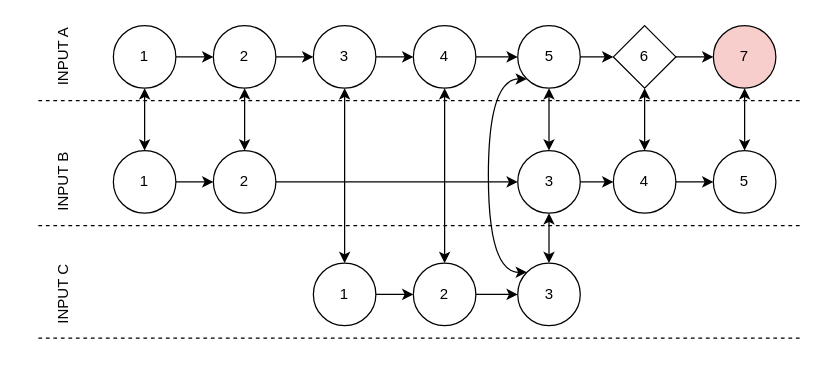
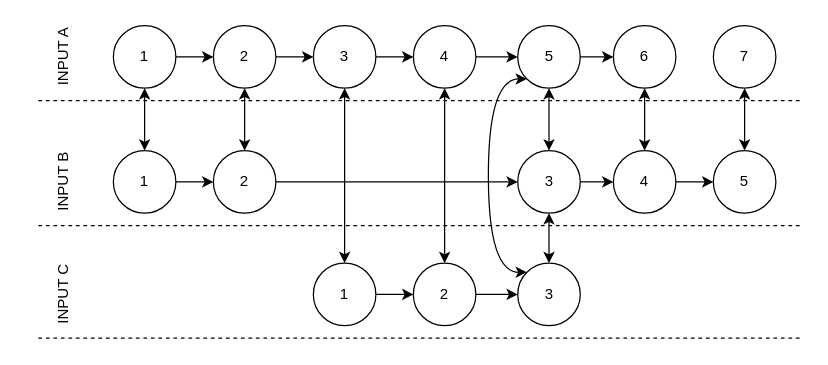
(644, 57) -> (644, 57)
(699, 57) -> none
(744, 57) -> (744, 57)
